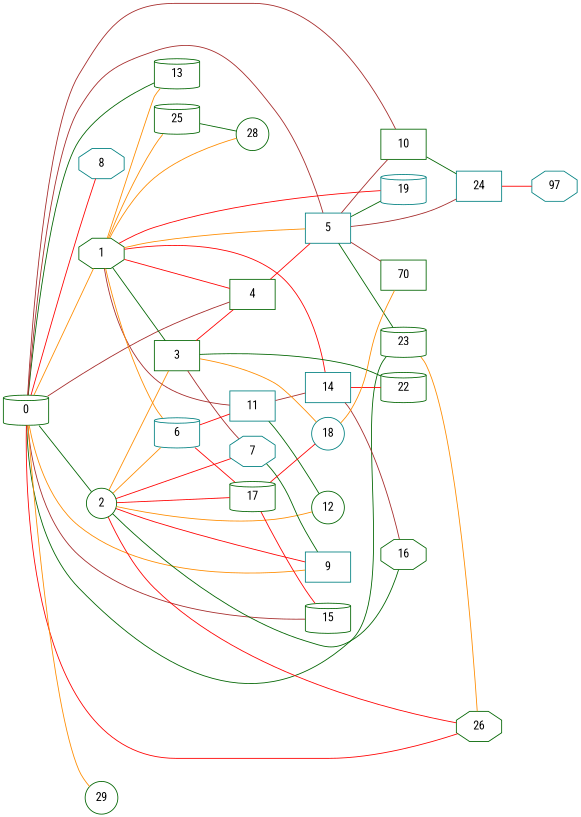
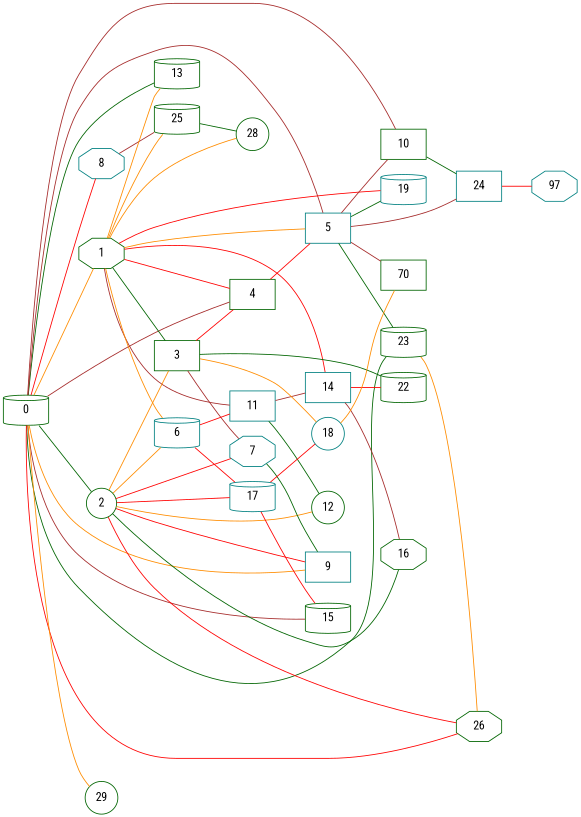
none -> (132, 146)
(253, 497) -> (253, 497)
